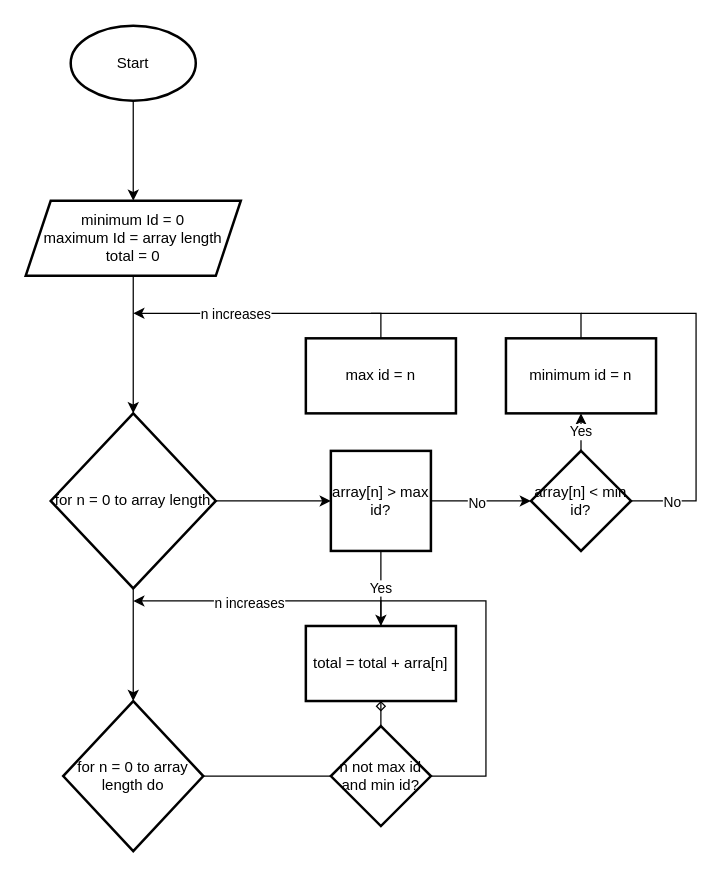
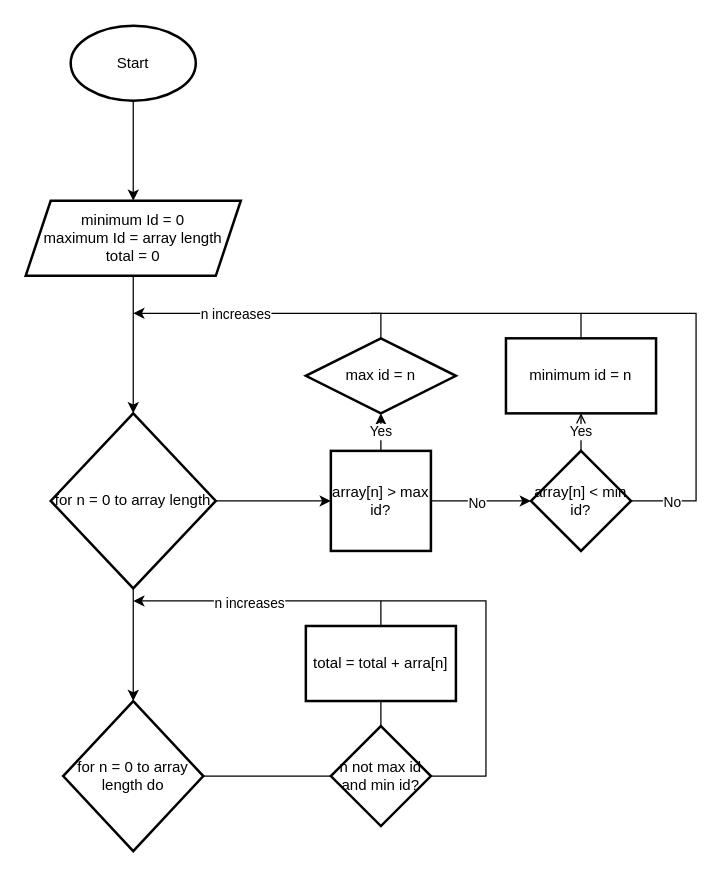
(381, 376) -> (381, 376)
(581, 423) -> (581, 421)
(381, 574) -> (381, 428)
(381, 711) -> (381, 706)
